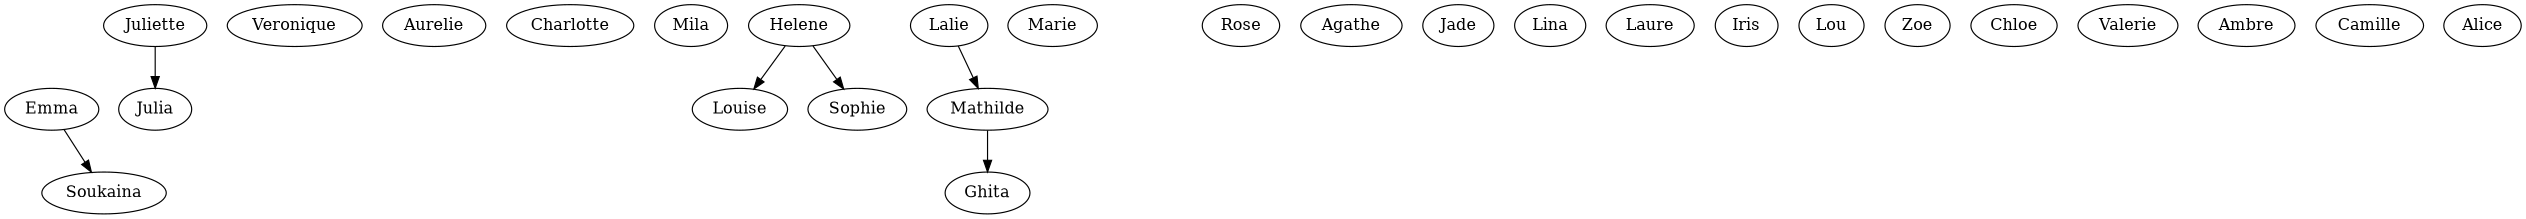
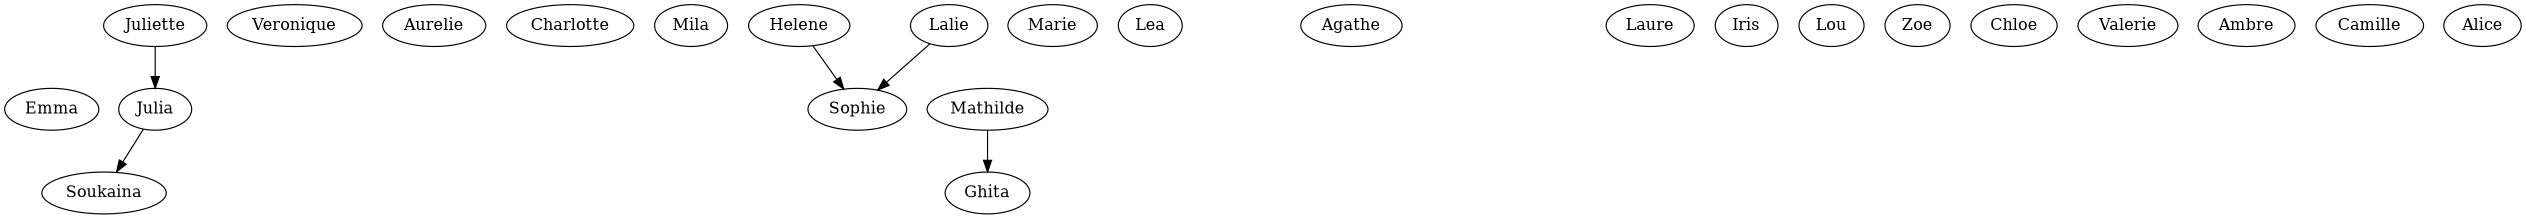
none -> (1150, 26)
(1241, 26) -> none
(1458, 26) -> none
(1550, 26) -> none
(966, 62) -> (908, 63)
(740, 109) -> none
(75, 146) -> (133, 146)
